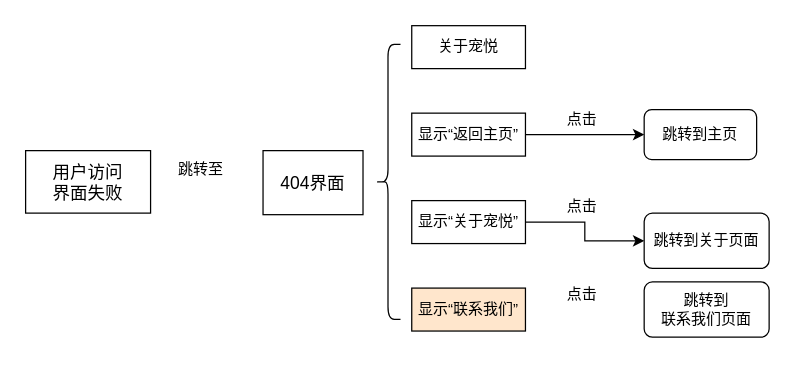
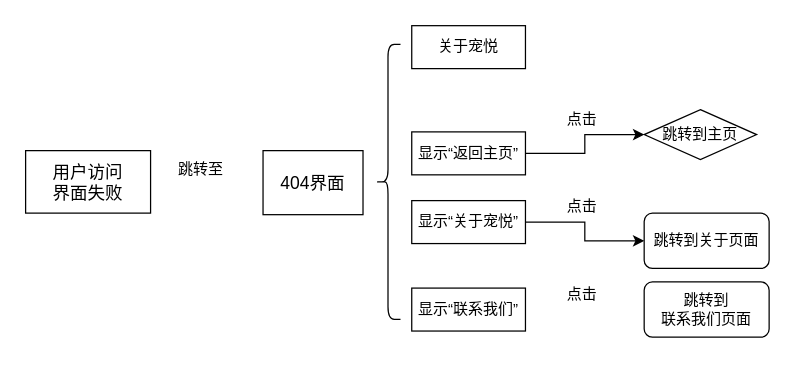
(469, 135) -> (469, 153)
(701, 135) -> (701, 135)
(469, 310) -> (469, 310)
